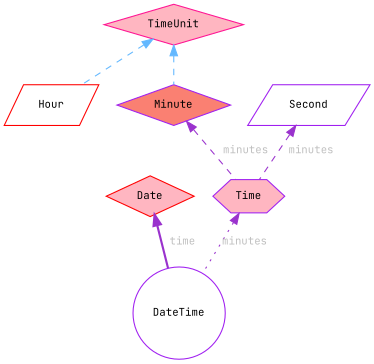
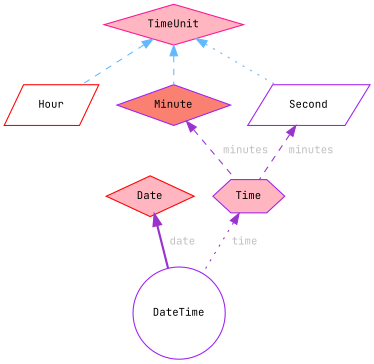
none -> (240, 64)
(180, 242) -> (180, 242)
(242, 242) -> (242, 242)
